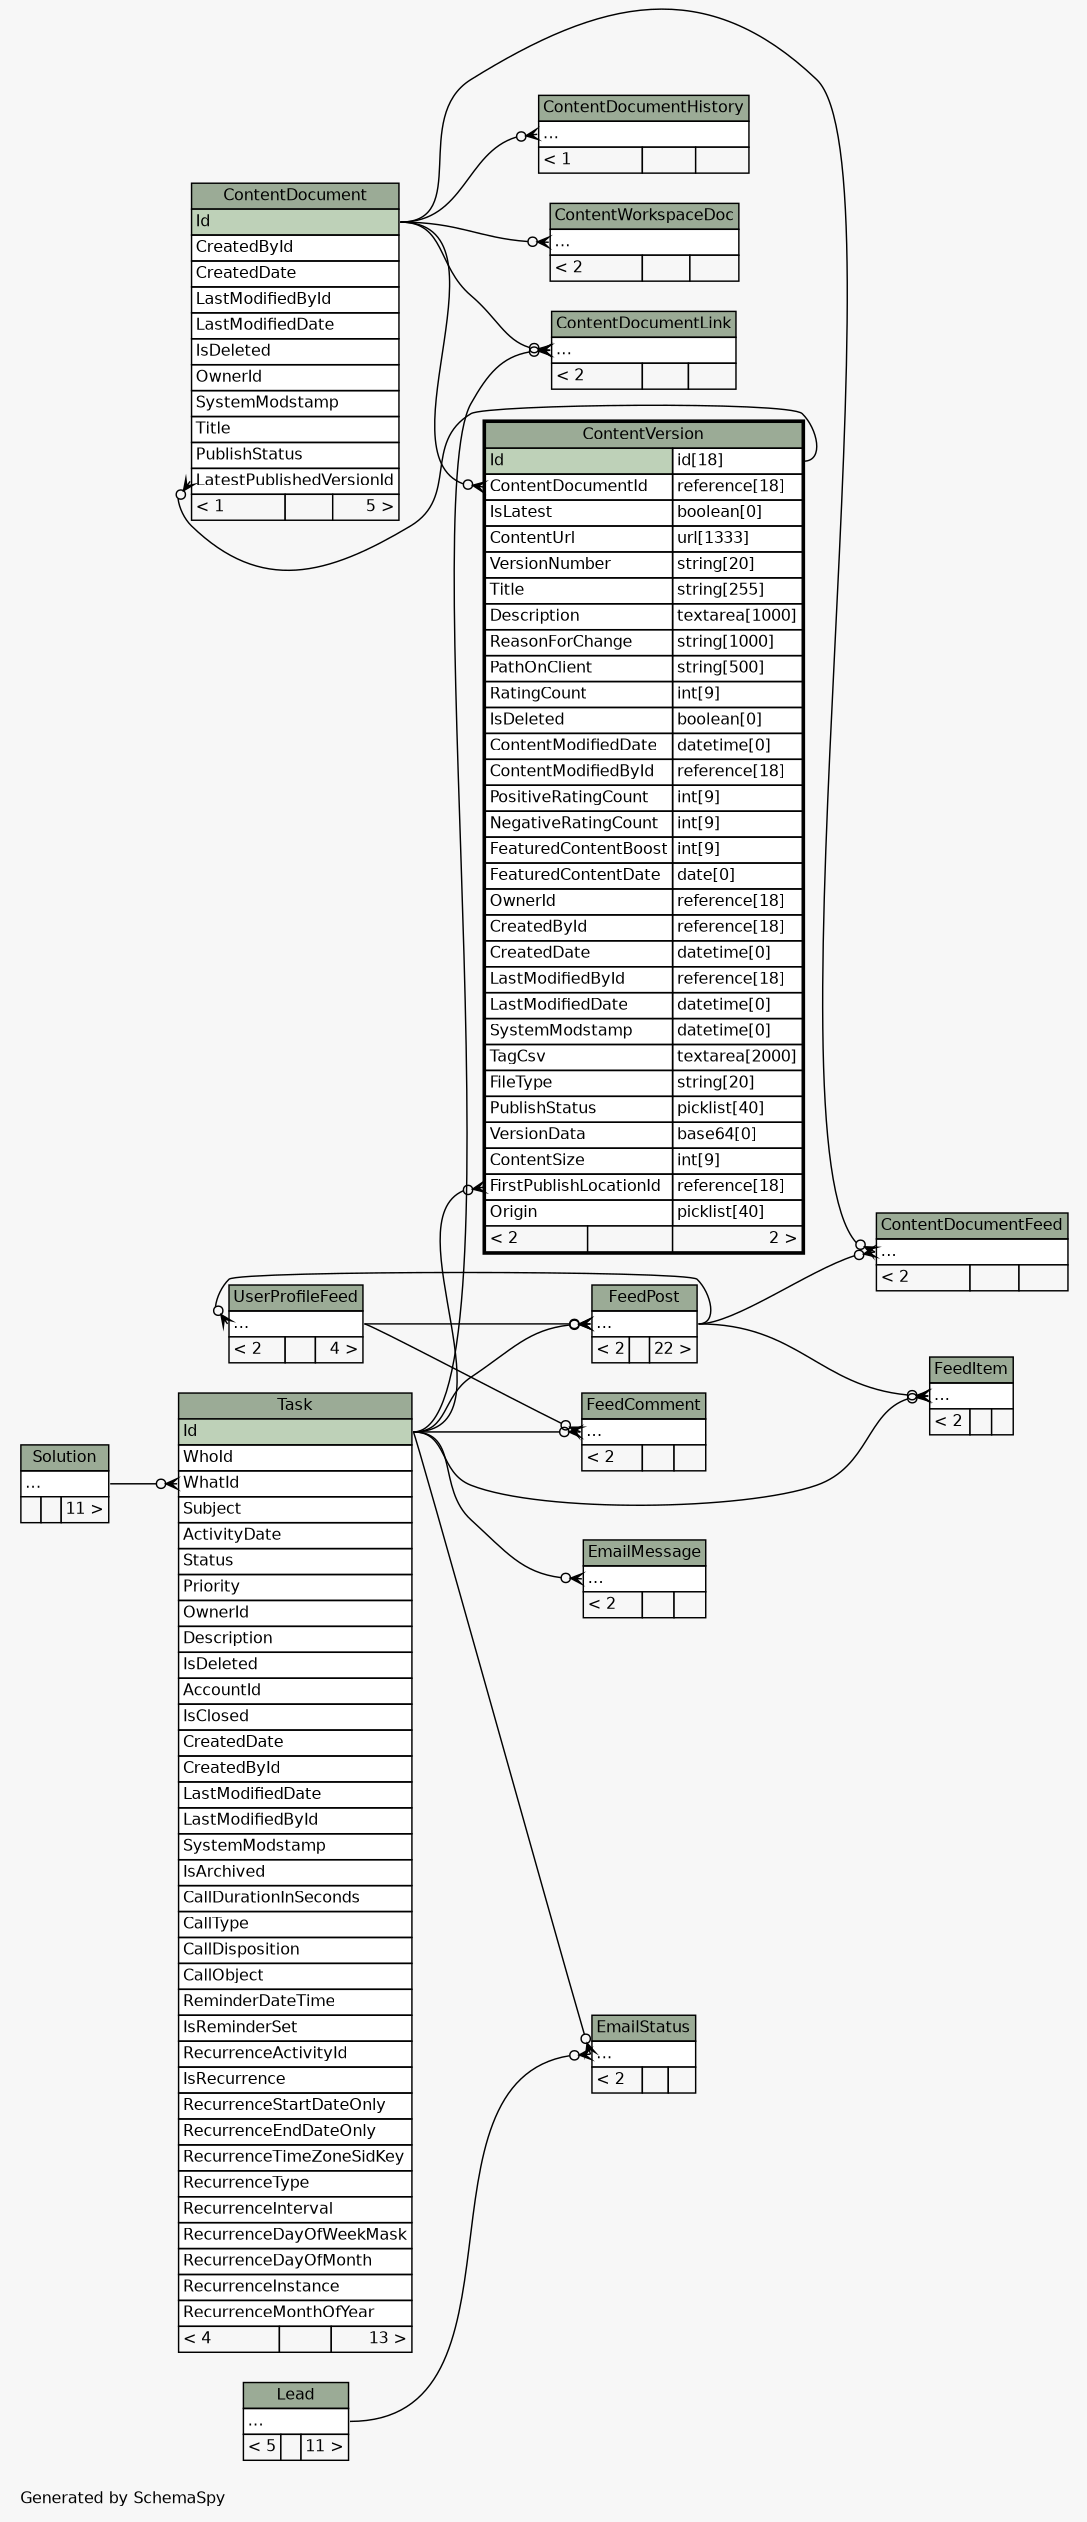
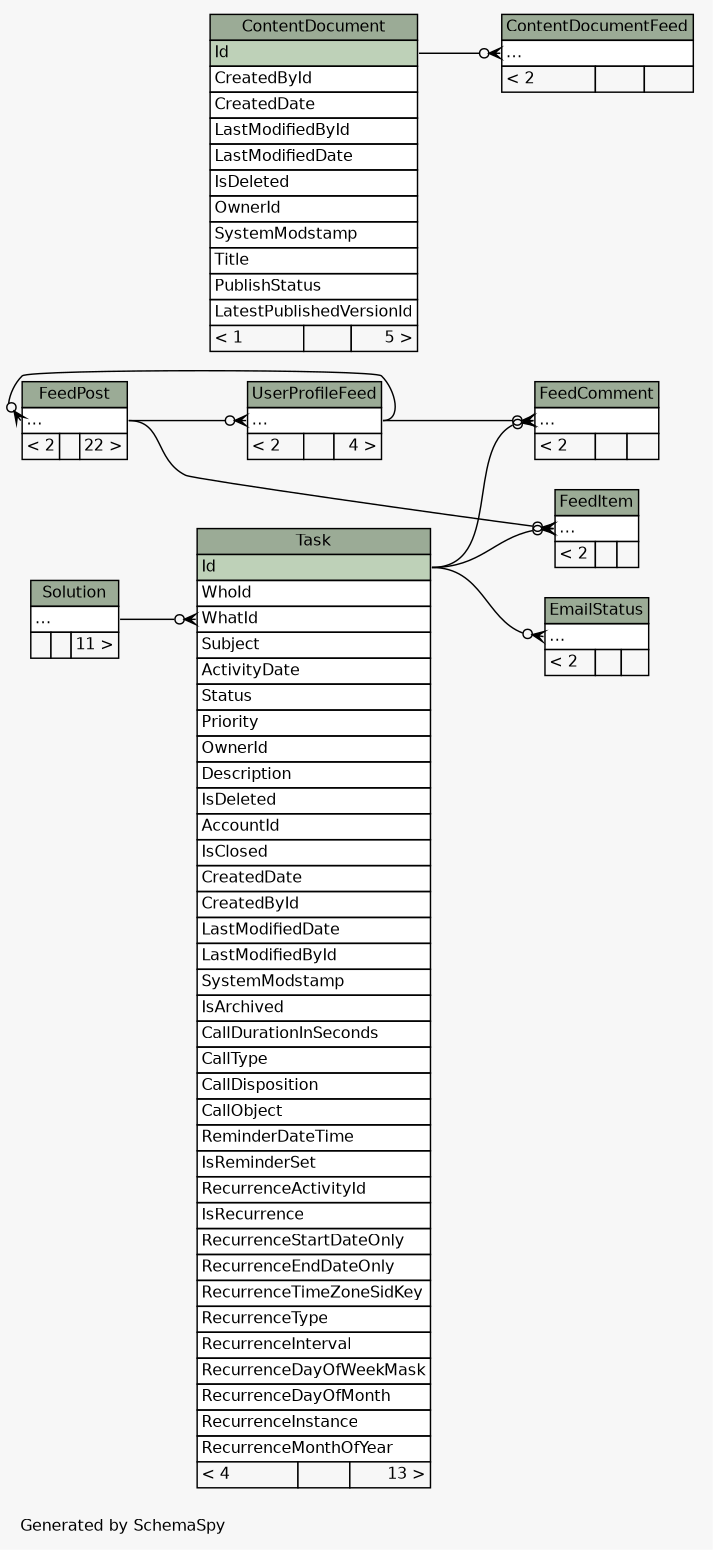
(644, 134) -> none
(644, 242) -> none
(644, 350) -> none
(644, 837) -> none
(778, 1293) -> none
(483, 1369) -> none
(644, 1579) -> none
(295, 2421) -> none
